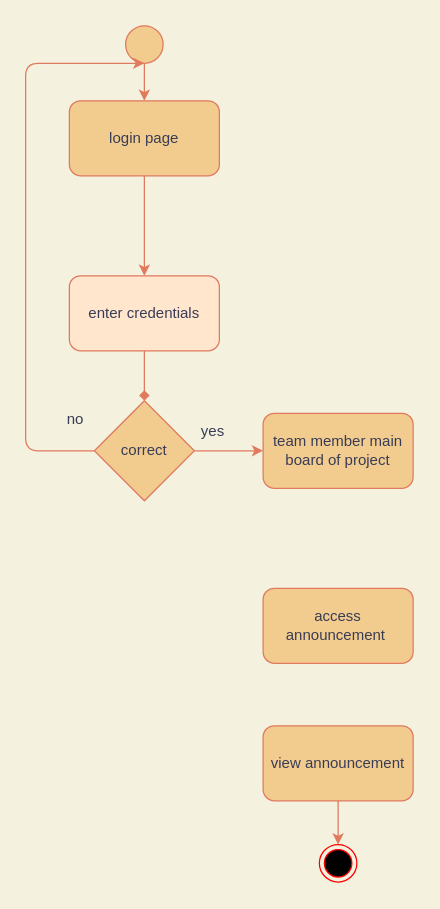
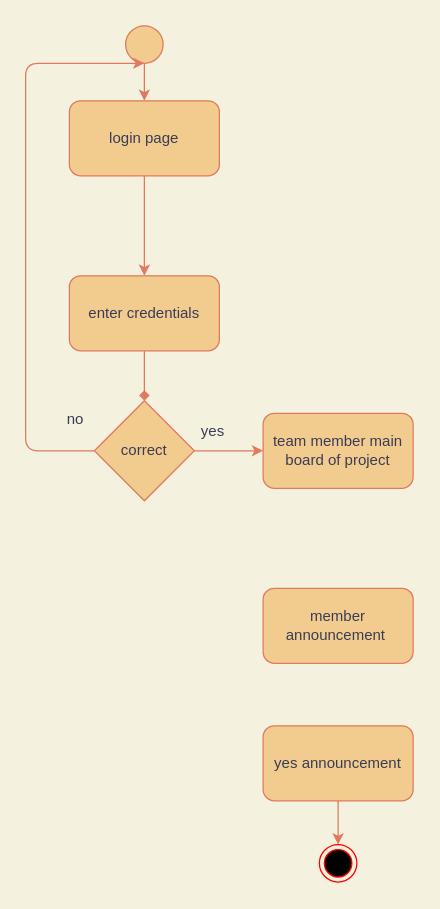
(144, 313) -> (144, 313)
(338, 626) -> (338, 626)
(338, 763) -> (338, 763)
